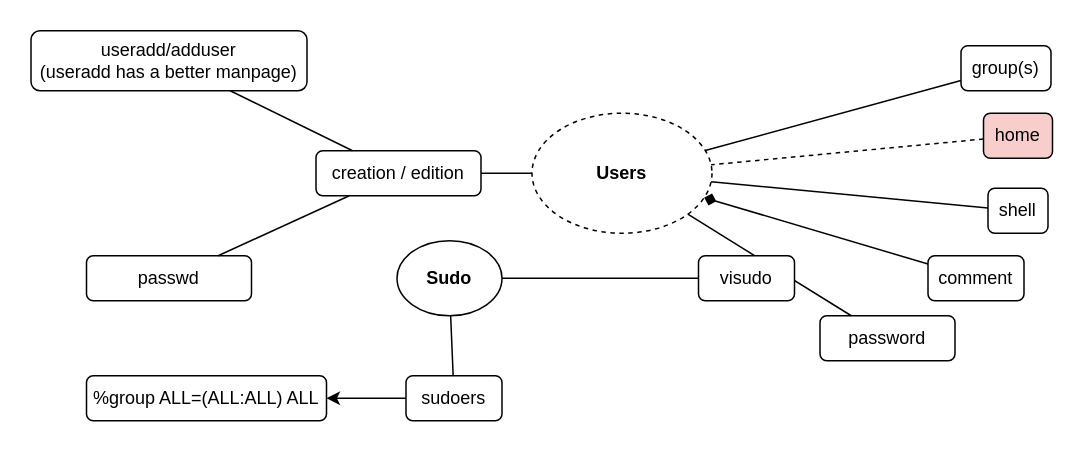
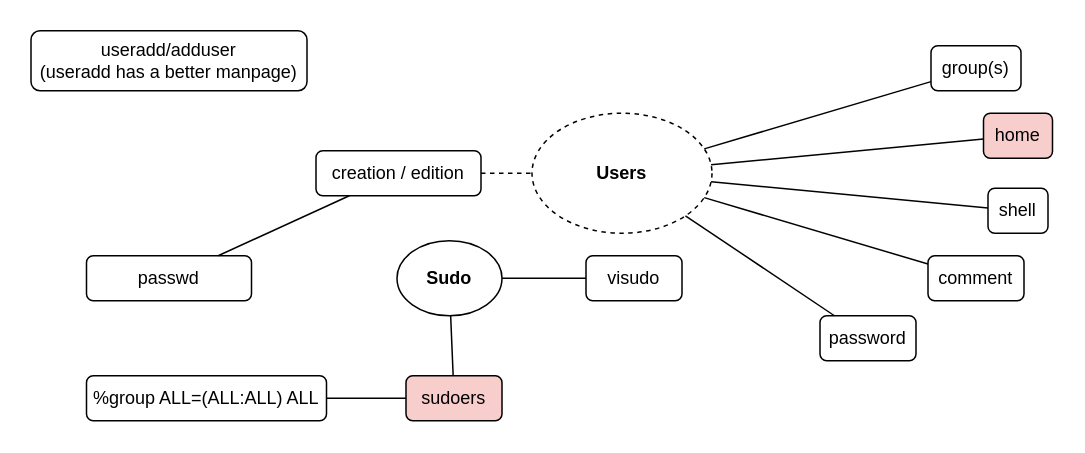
(1006, 68) -> (976, 68)
(291, 121) -> none
(847, 152) -> (847, 152)
(505, 173) -> (505, 173)
(716, 201) -> (711, 200)
(746, 278) -> (634, 278)
(887, 338) -> (868, 338)
(338, 398) -> (333, 398)
(454, 398) -> (454, 398)
